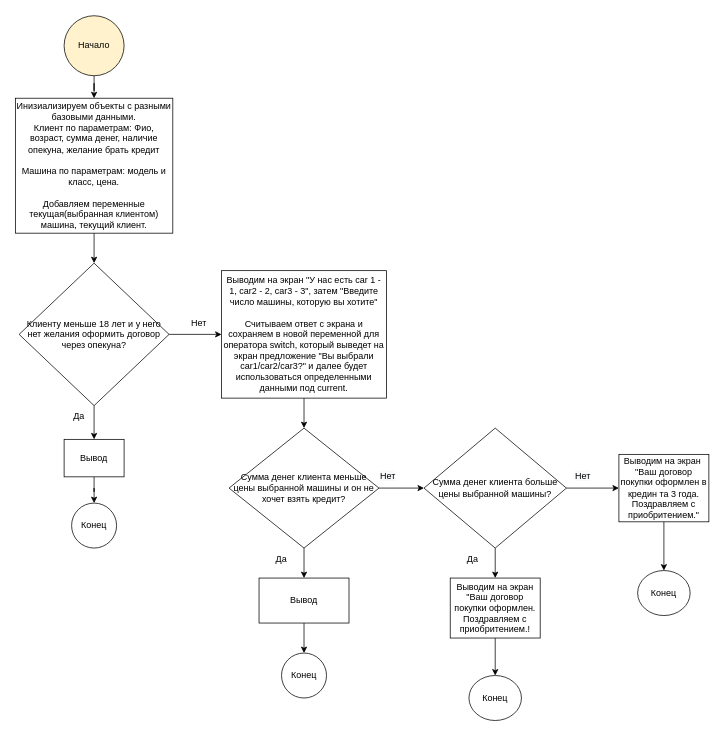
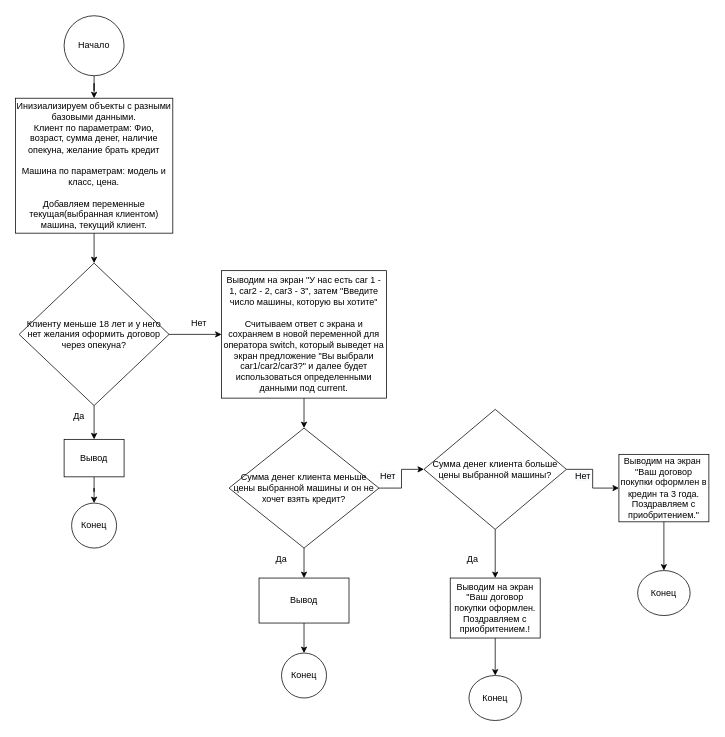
(94, 45) -> (94, 45)
(495, 488) -> (495, 469)
